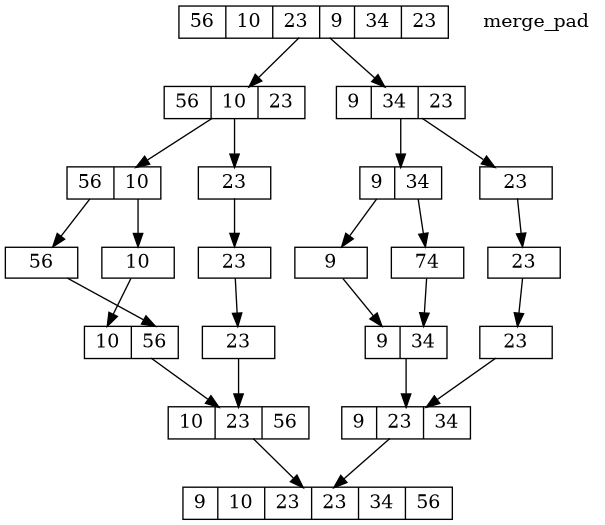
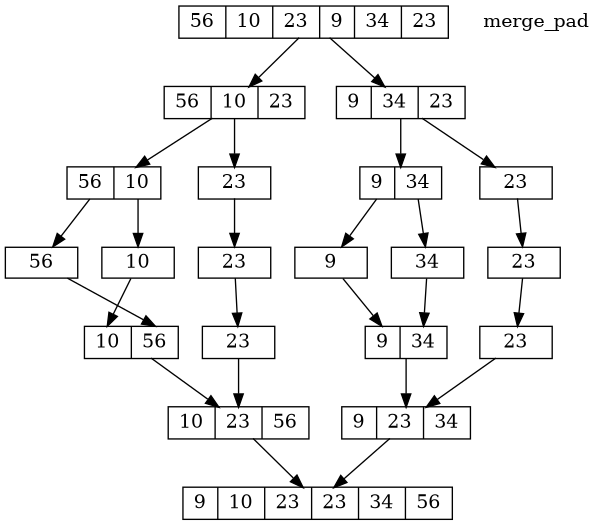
(428, 263) -> (428, 263)
